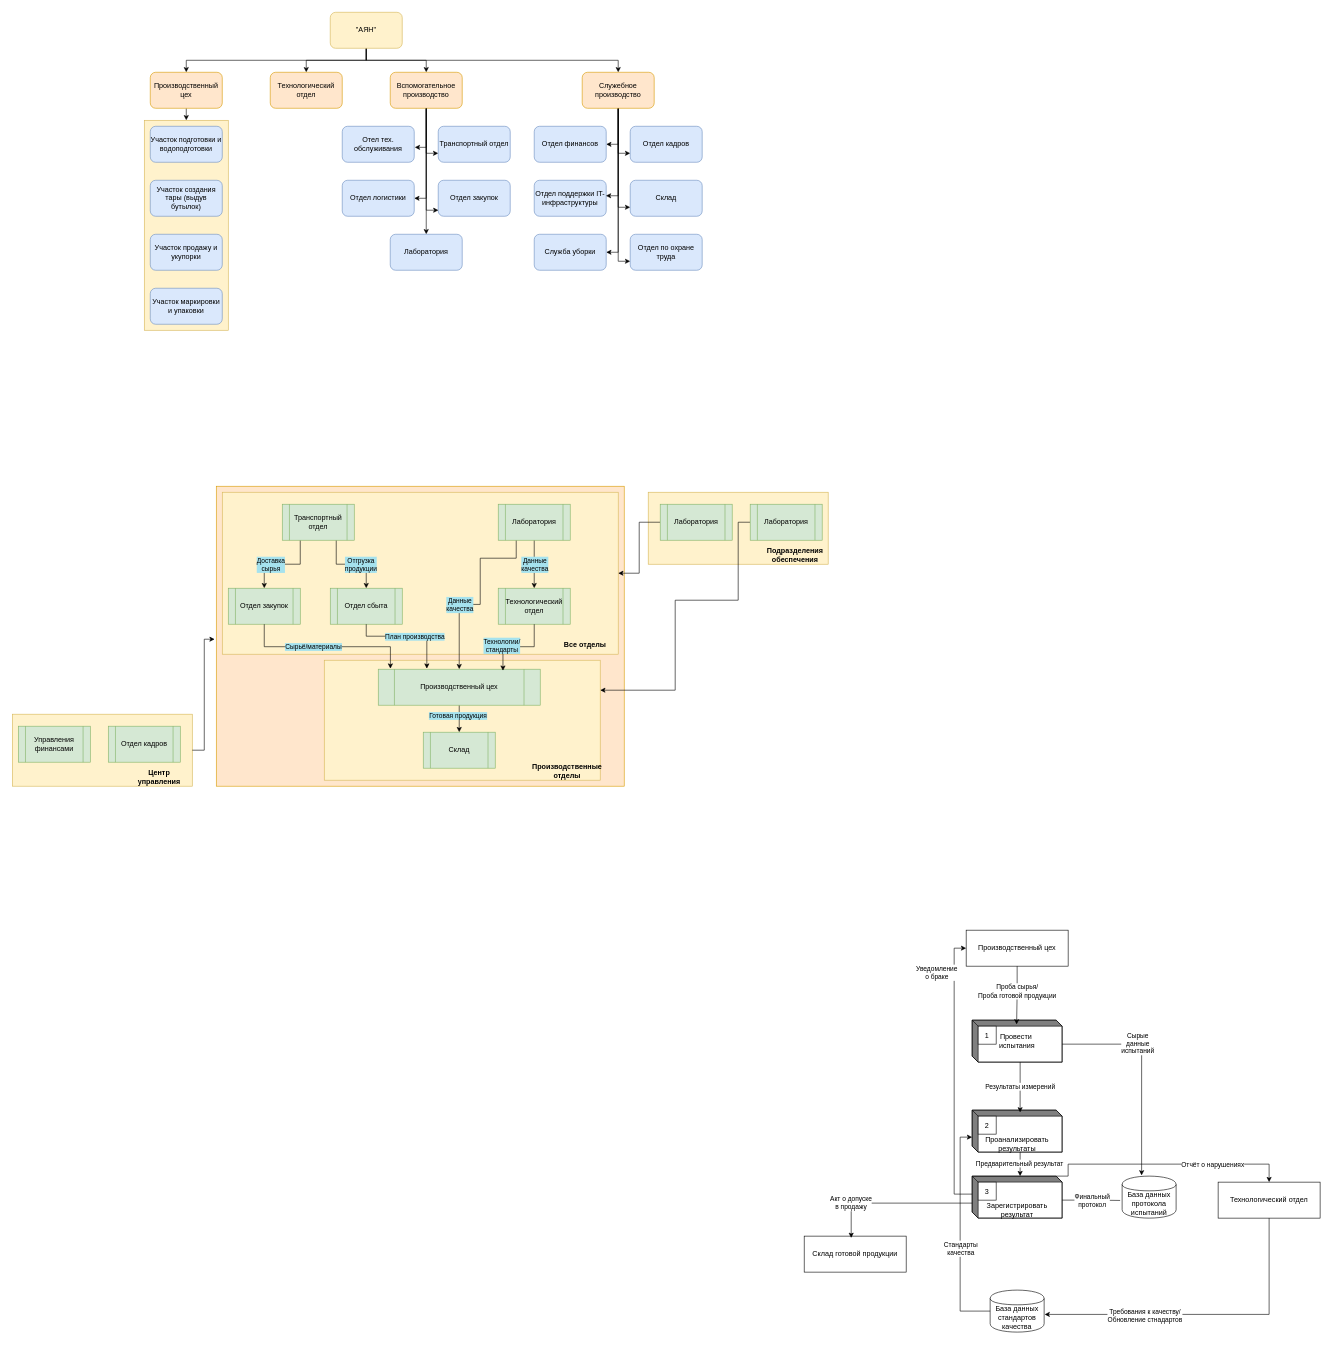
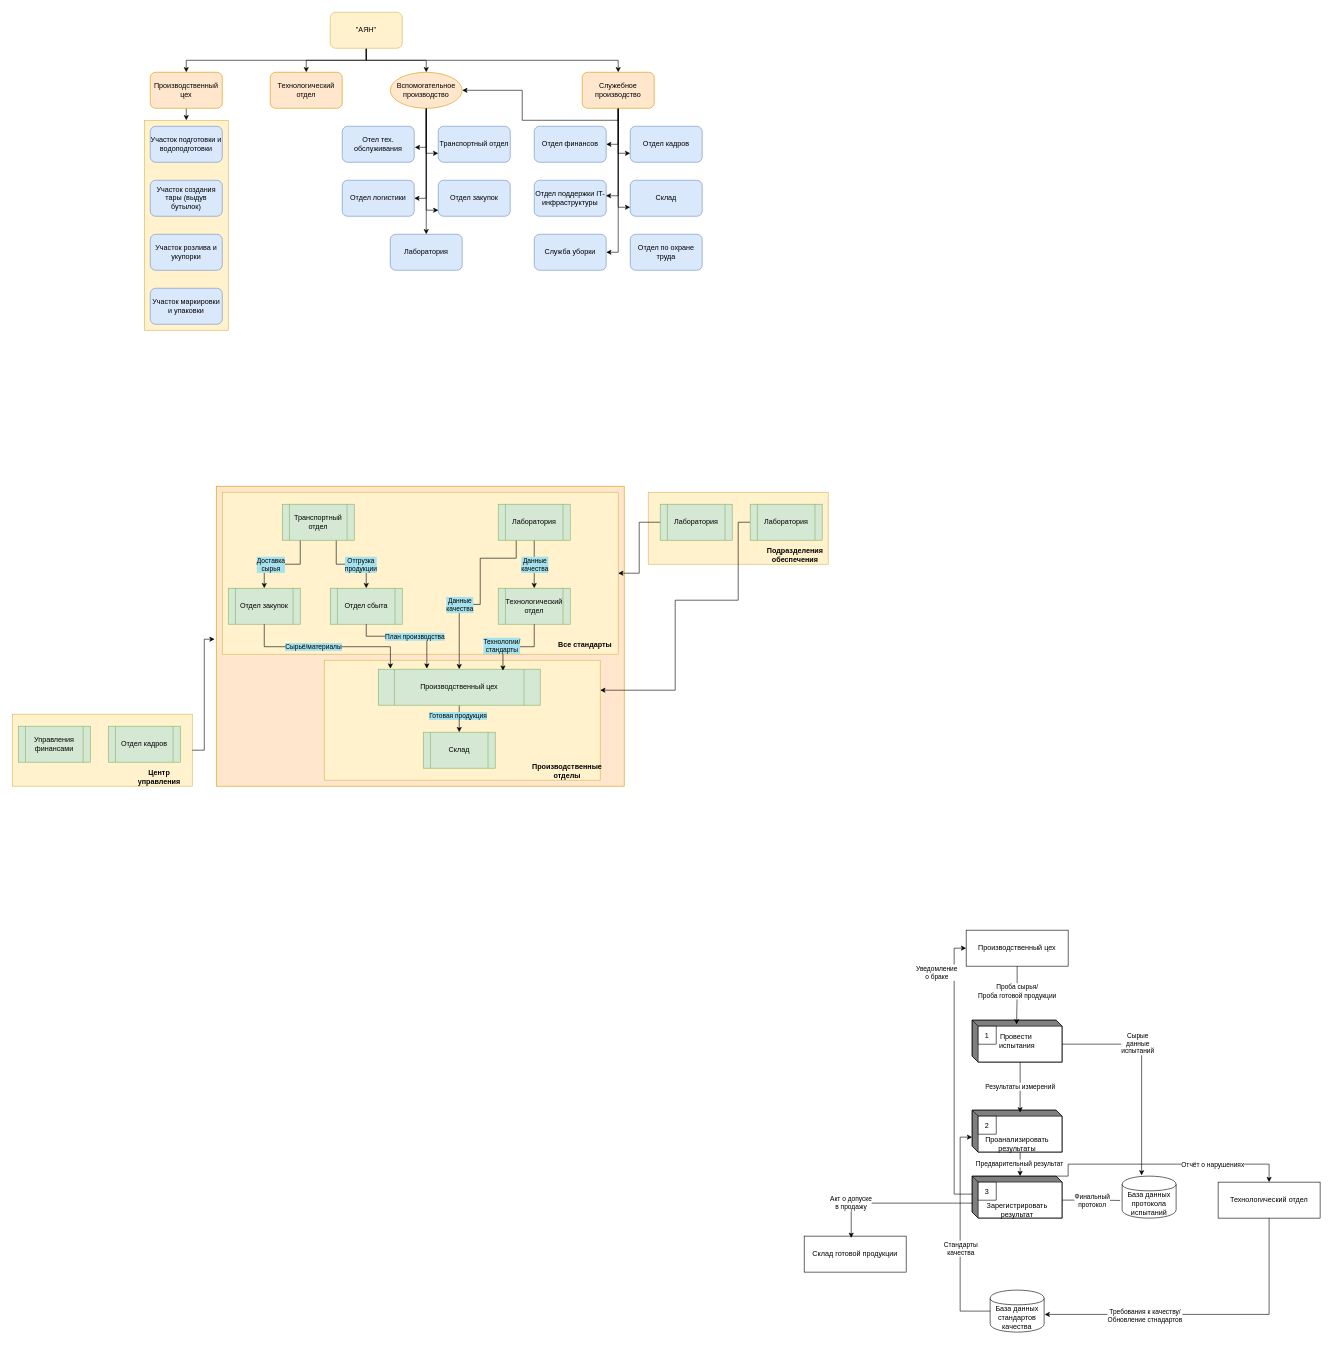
(426, 90) -> (426, 90)
(186, 252) -> (186, 252)
(624, 261) -> (522, 90)
(585, 645) -> (585, 645)
